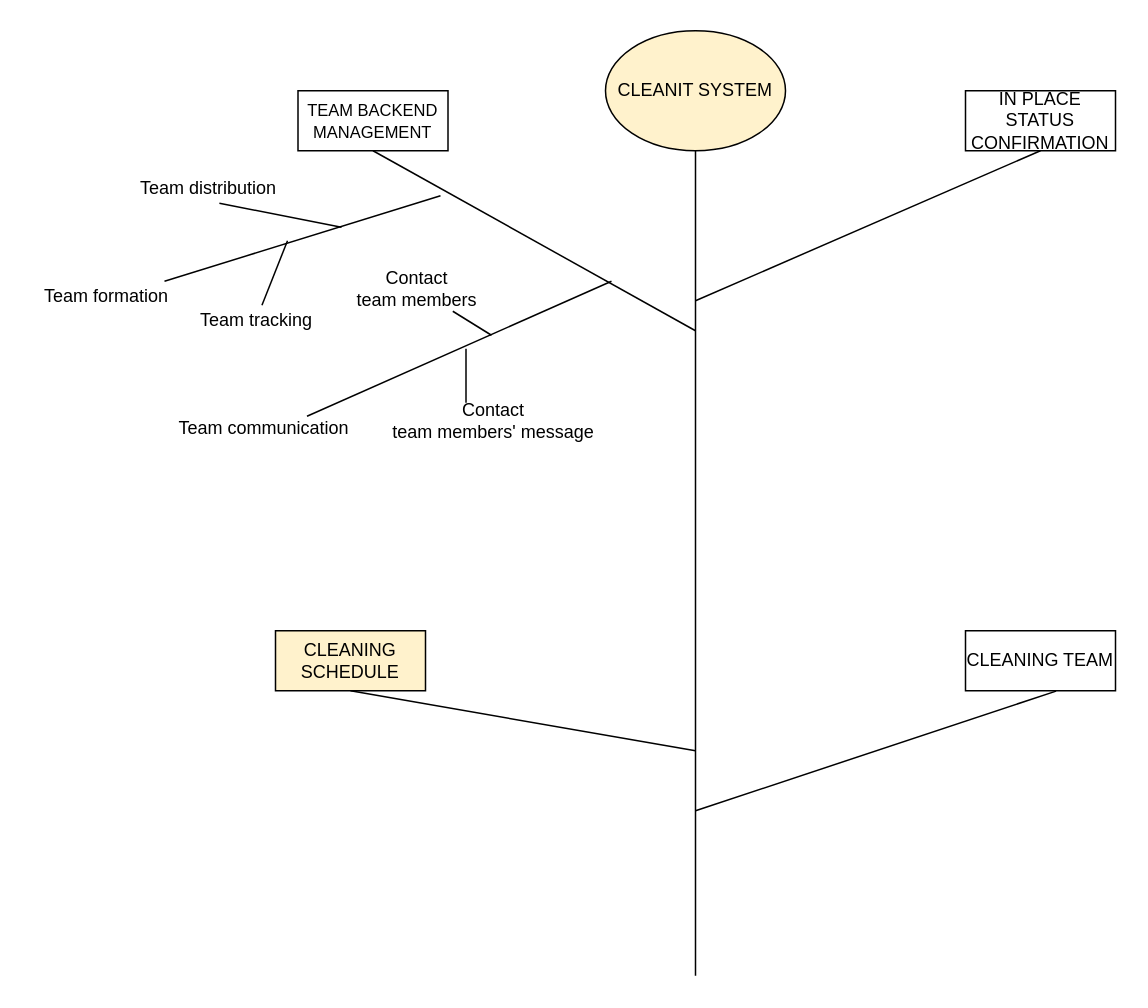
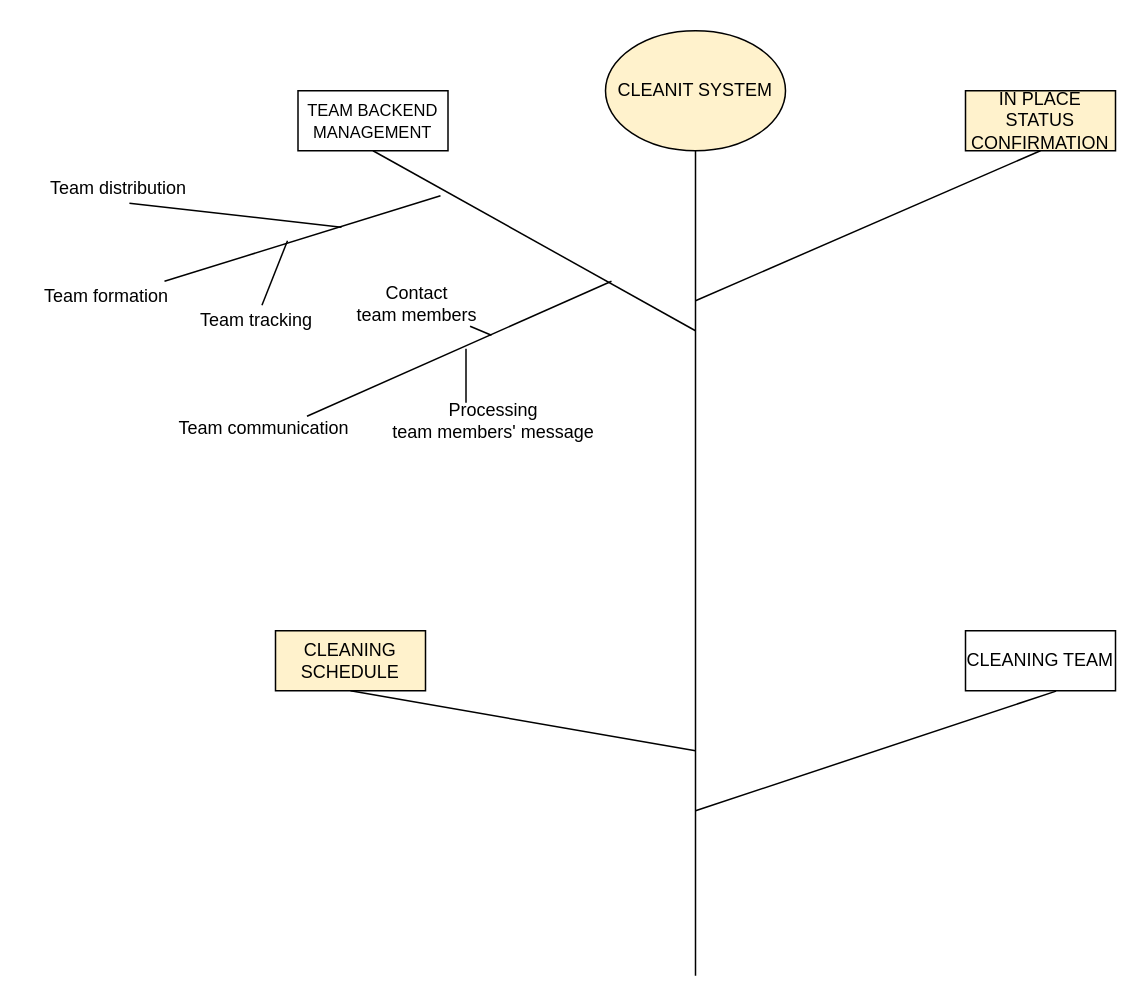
(1040, 121) -> (1040, 121)
(208, 188) -> (118, 188)
(416, 289) -> (416, 304)
(494, 421) -> (494, 421)
